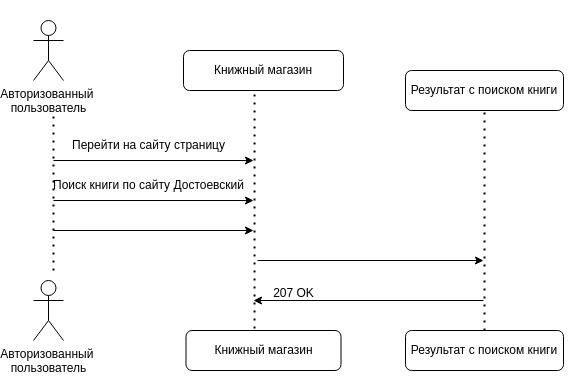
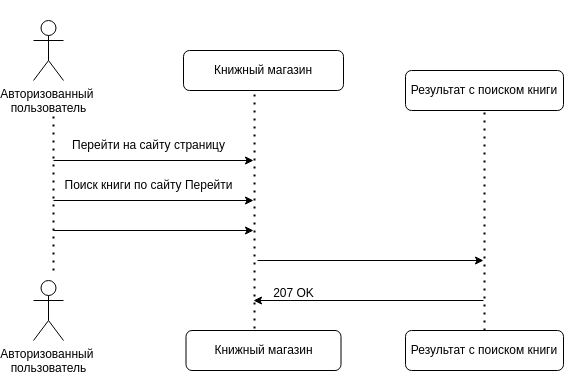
(149, 186) -> (149, 186)
